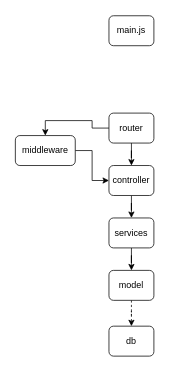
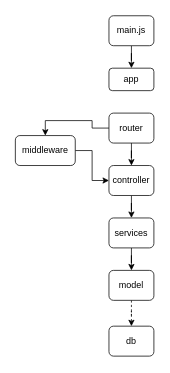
none -> (132, 59)
none -> (132, 79)
